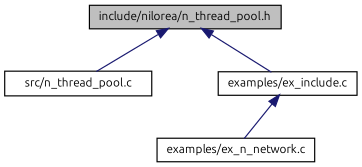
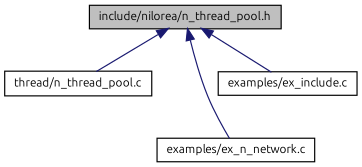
(78, 84) -> (78, 84)
(258, 121) -> (206, 91)
